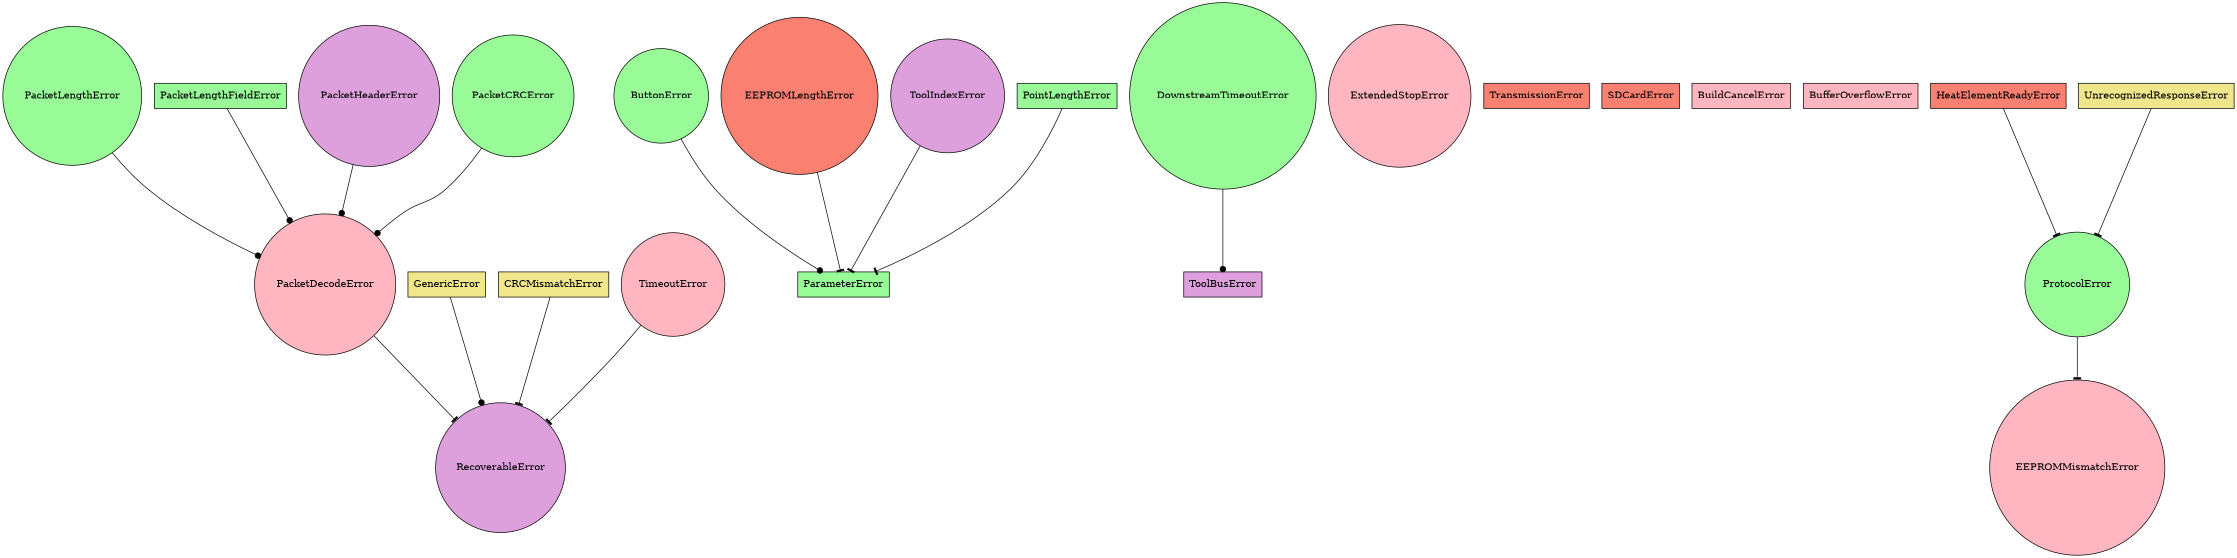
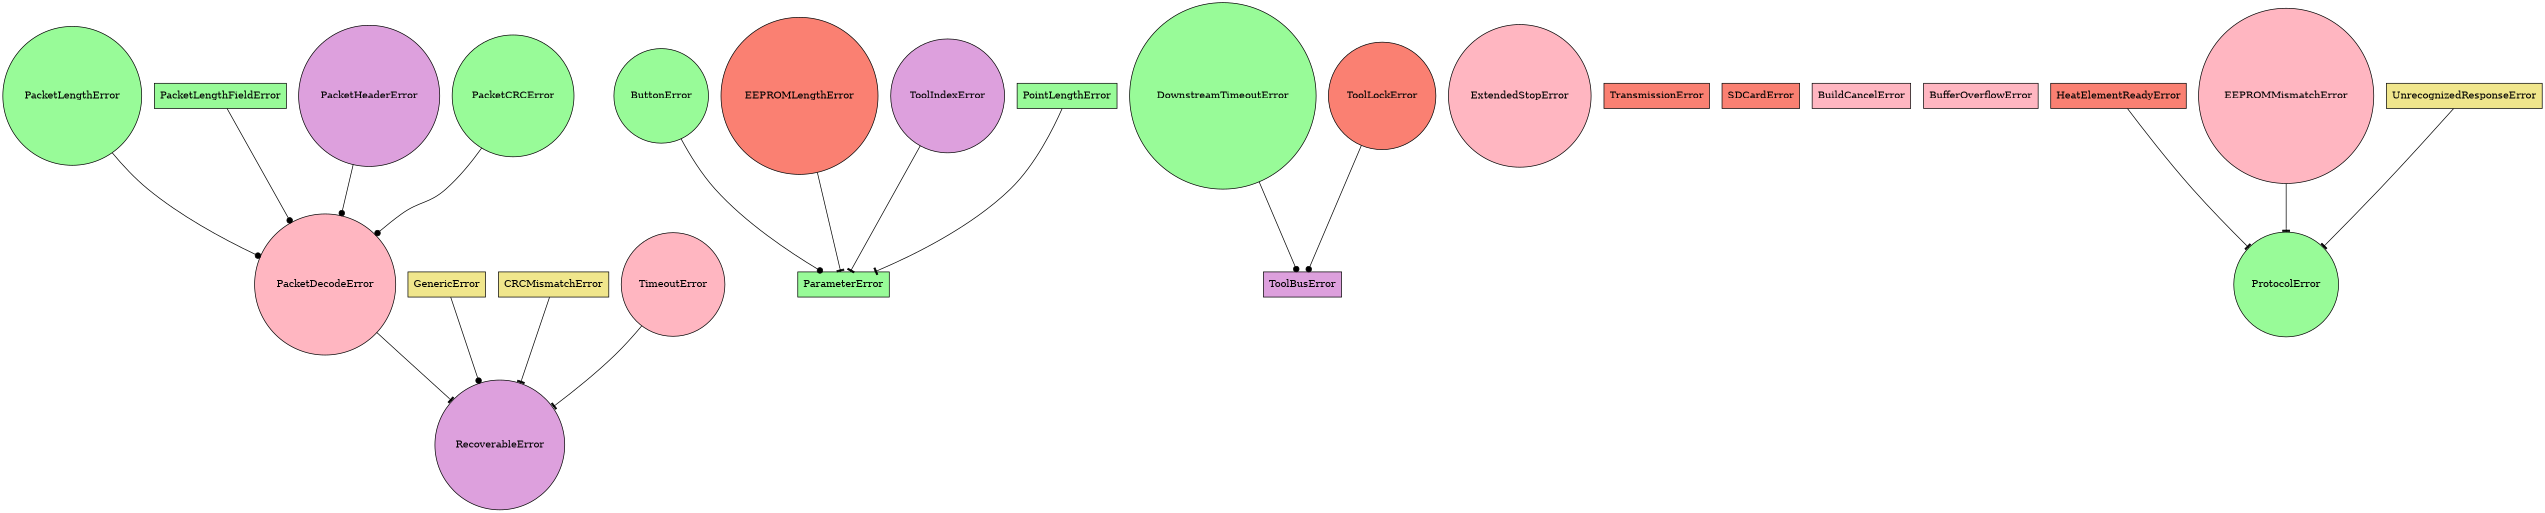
none -> (1382, 96)
(2077, 356) -> (2286, 206)
